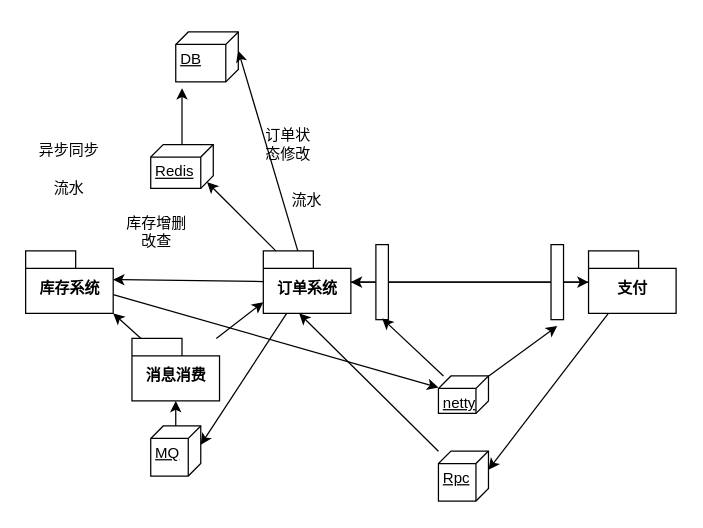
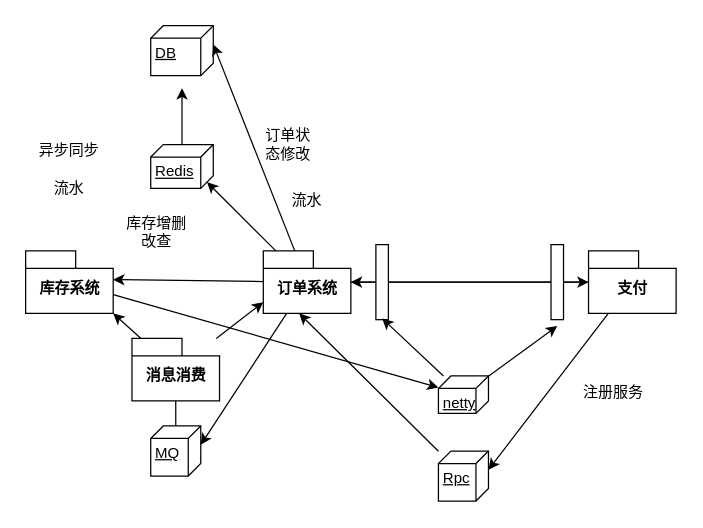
(207, 57) -> (182, 51)
none -> (613, 391)
(176, 411) -> (176, 407)
